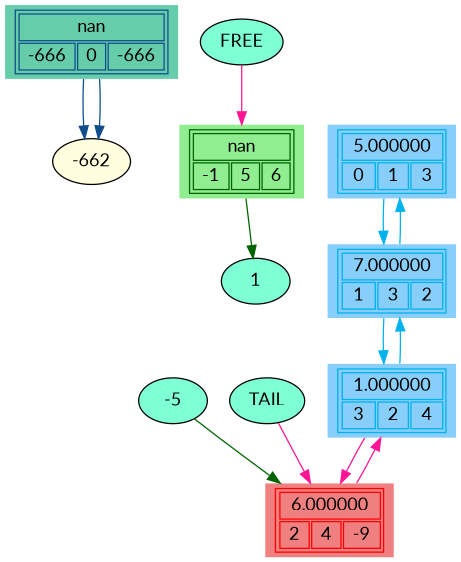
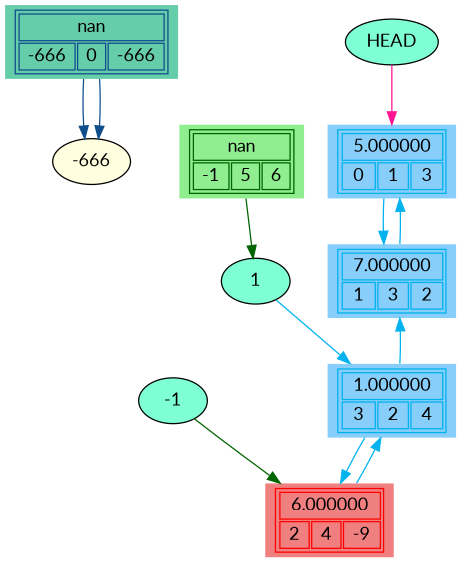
(242, 42) -> none
none -> (392, 42)
(92, 162) -> (92, 162)
(383, 334) -> (308, 328)
(173, 401) -> (173, 401)
(267, 401) -> none
(355, 455) -> (355, 455)
(366, 466) -> (366, 466)
